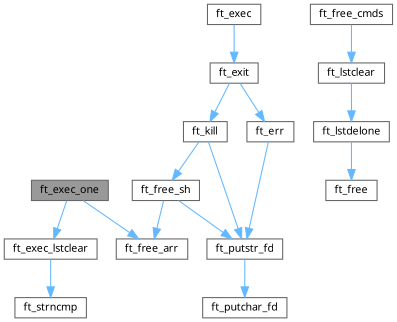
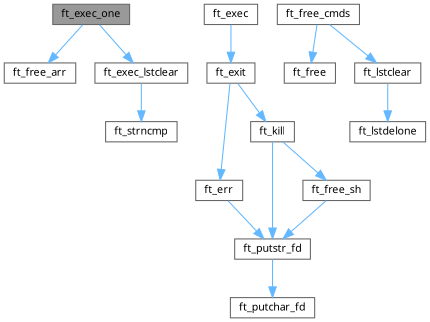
(351, 156) -> (315, 38)
(160, 215) -> none
